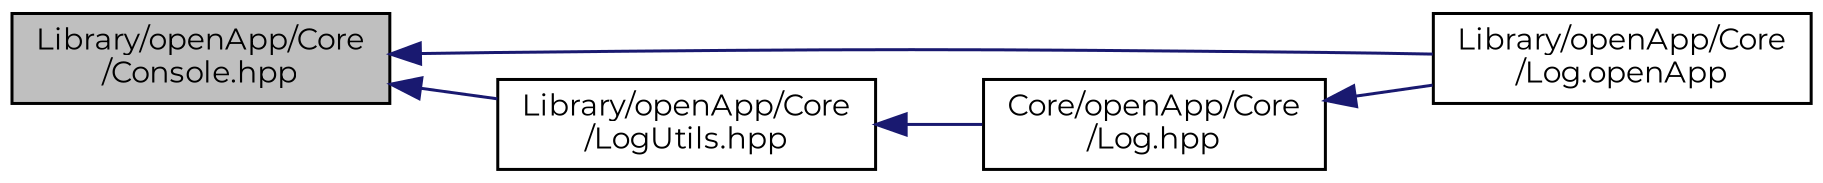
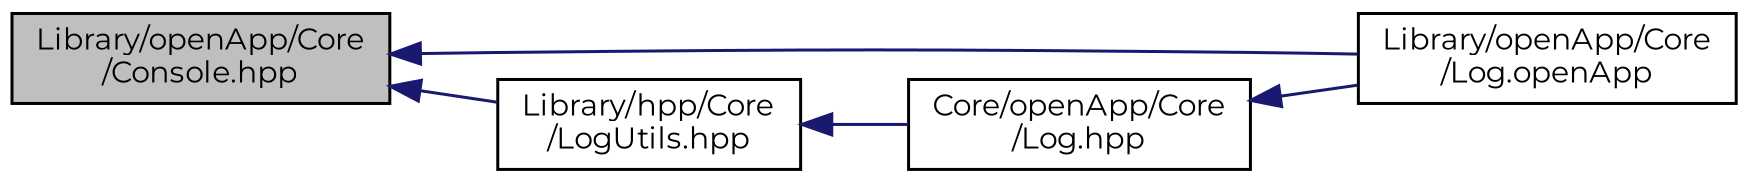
(687, 124) -> (649, 124)
